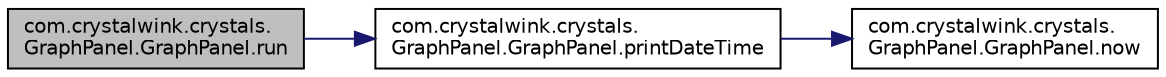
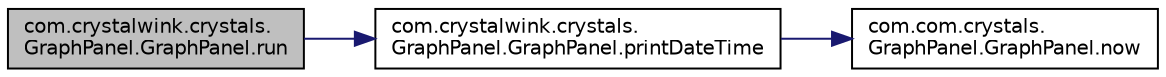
(1005, 39) -> (1005, 39)
